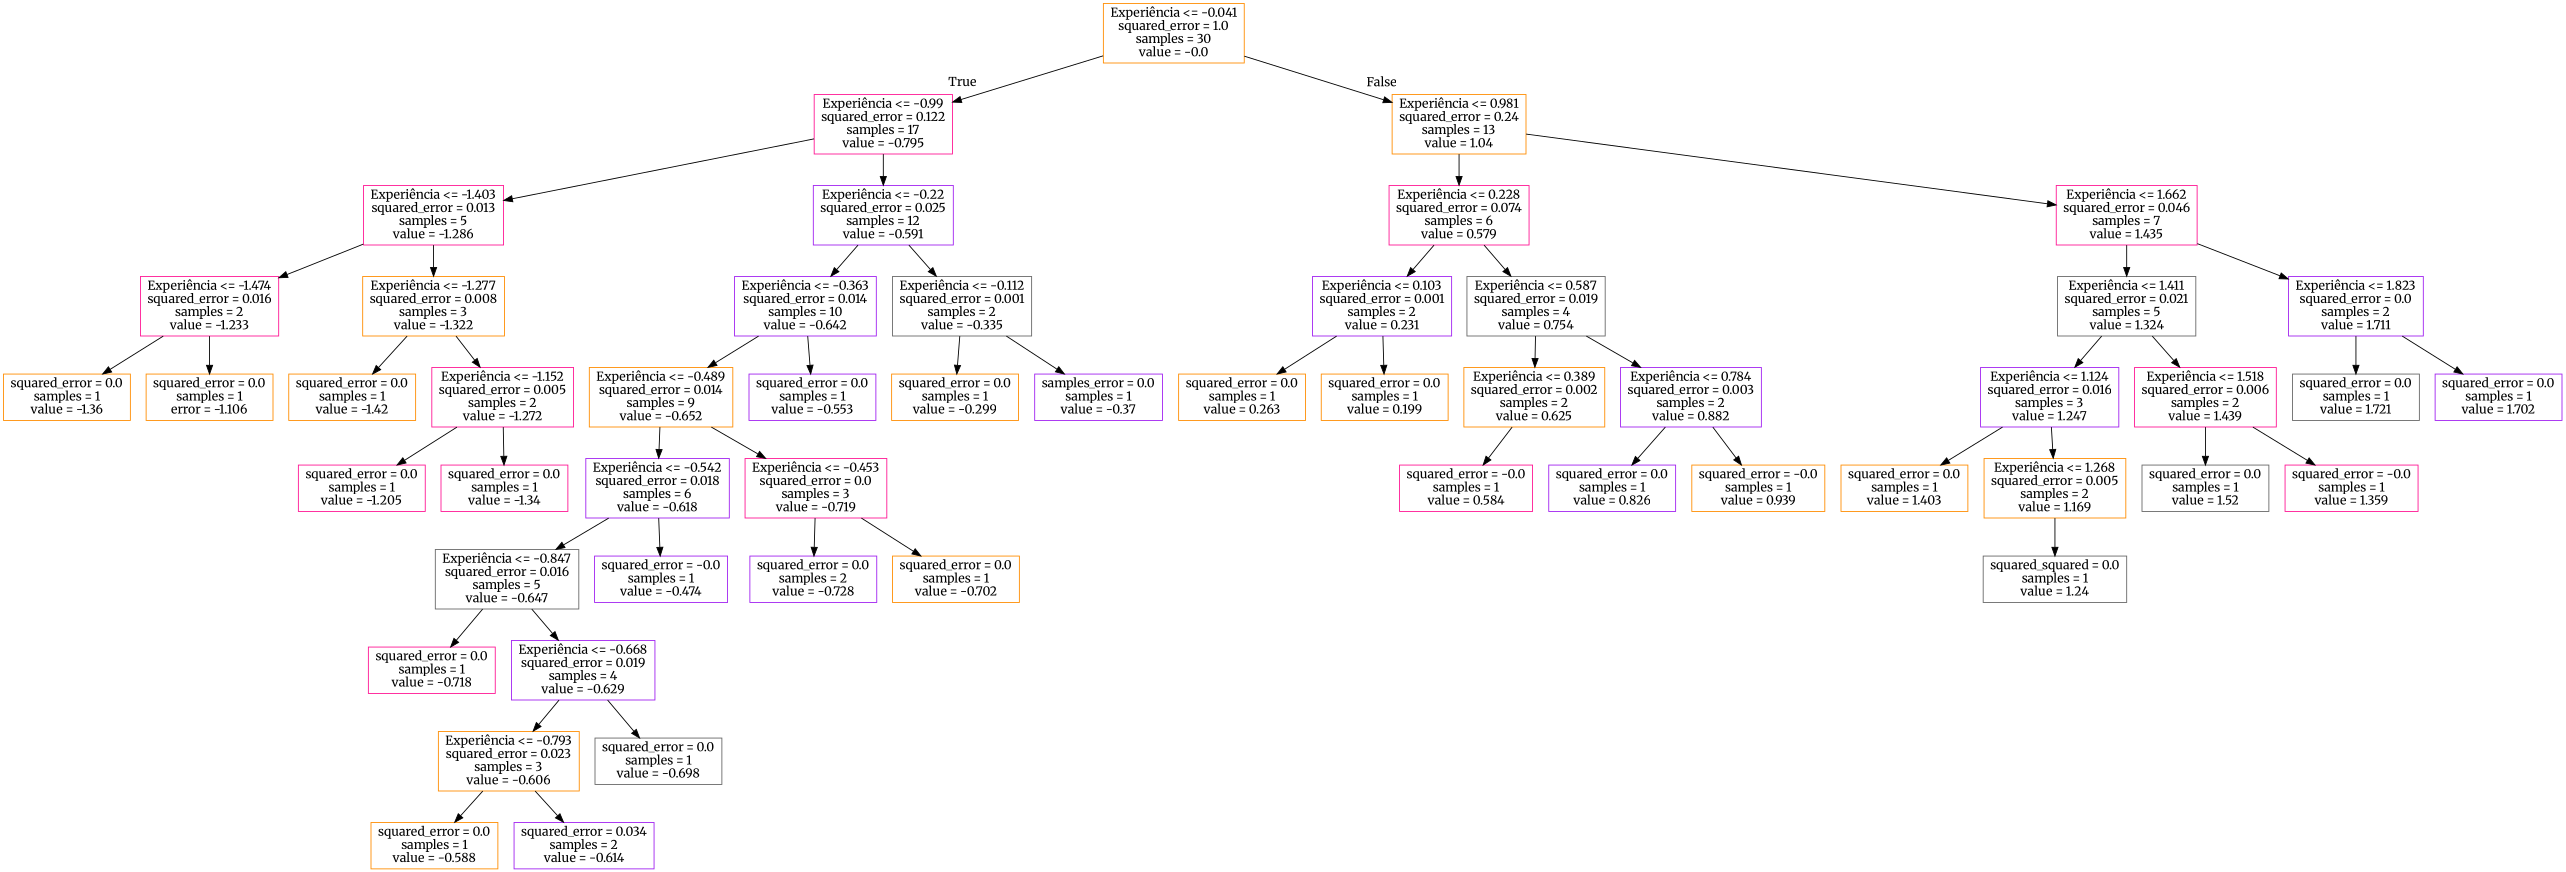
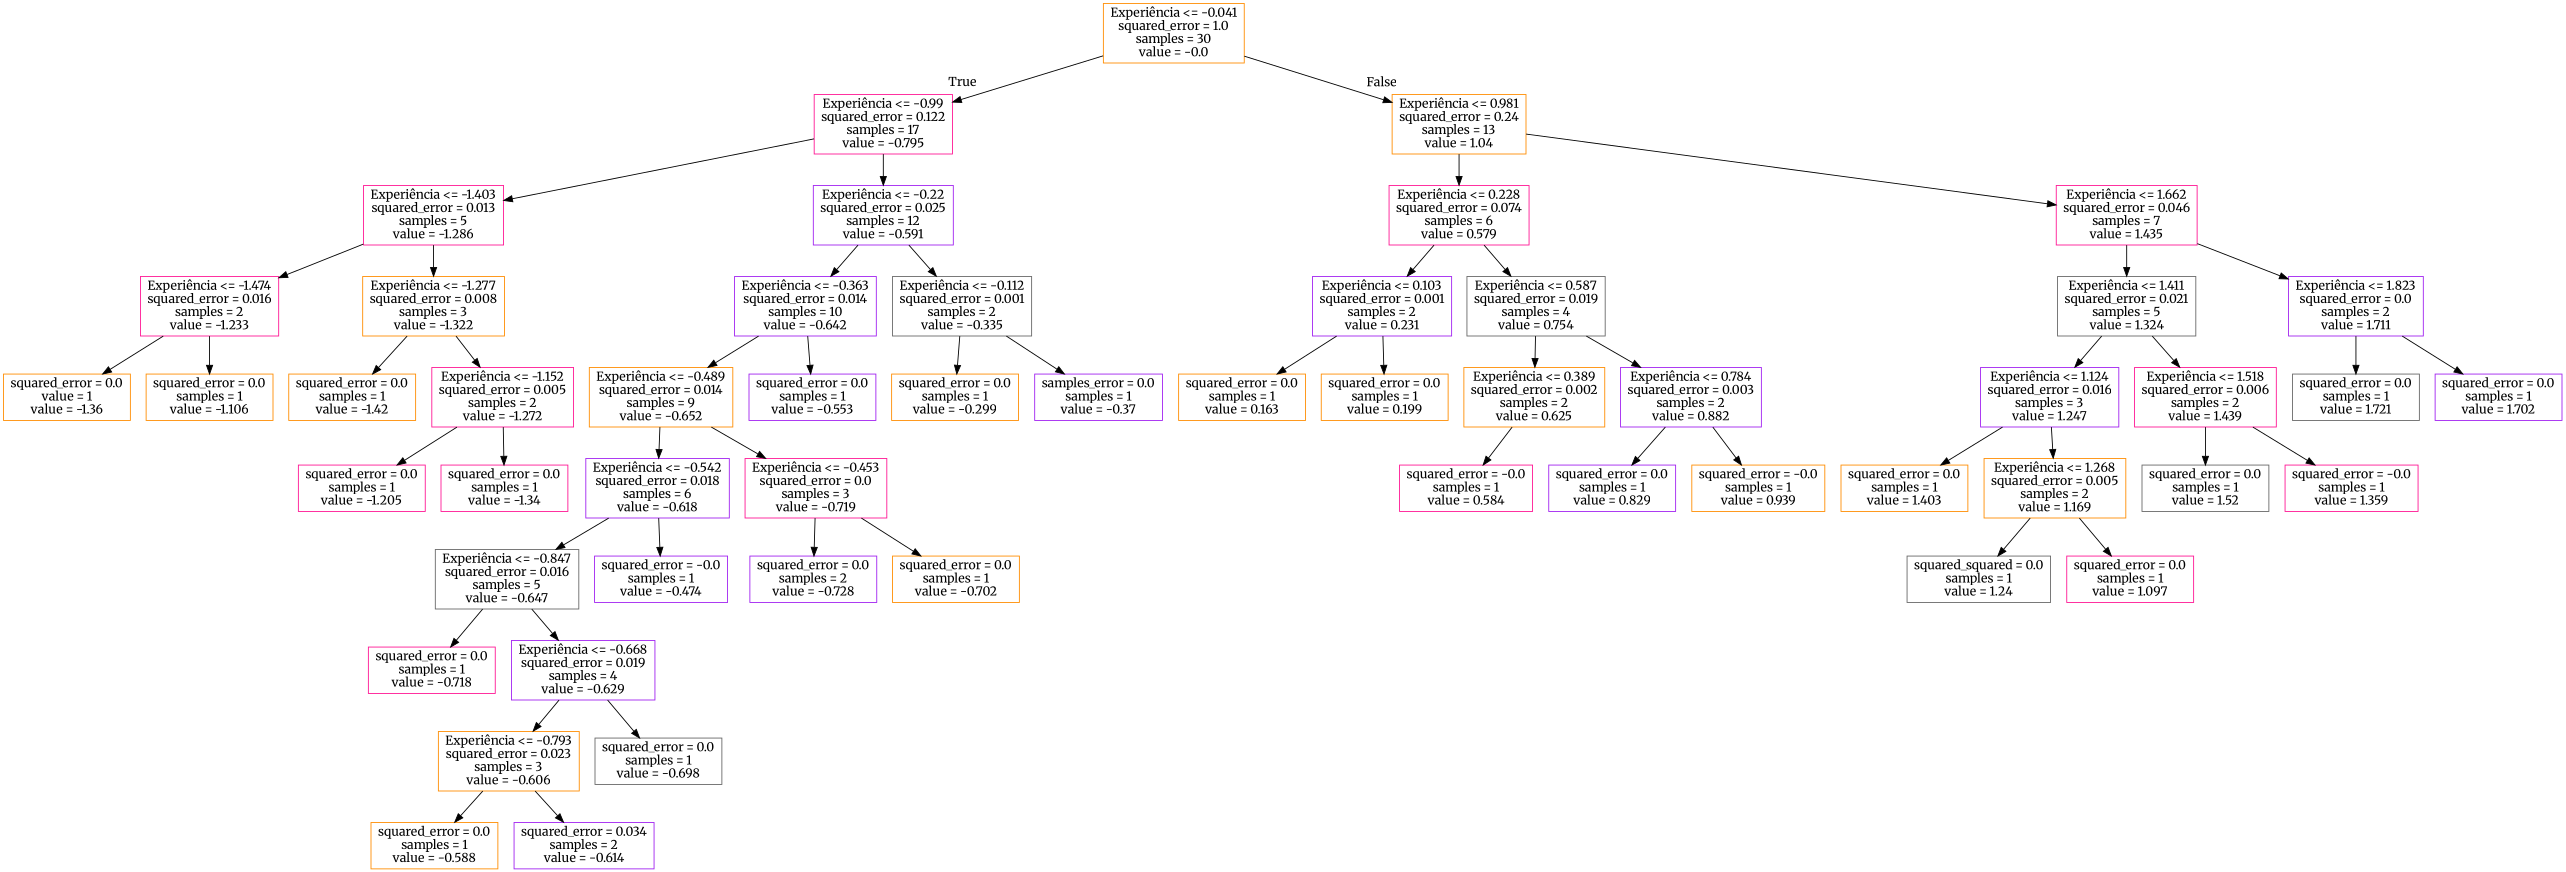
(67, 397) -> (67, 397)
(210, 397) -> (210, 397)
(1242, 397) -> (1242, 397)
(1612, 488) -> (1612, 488)
none -> (2130, 579)
